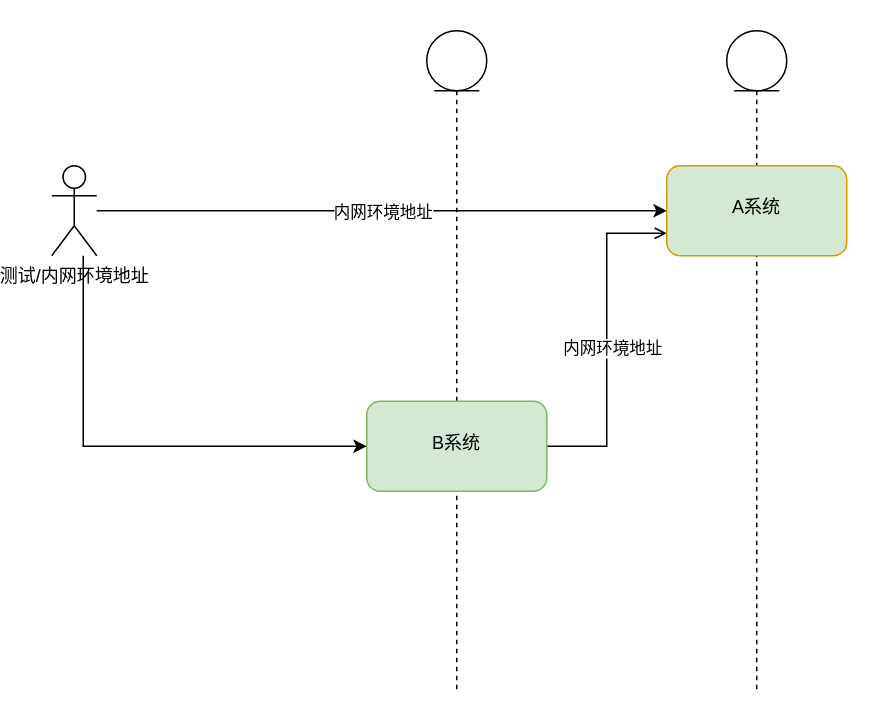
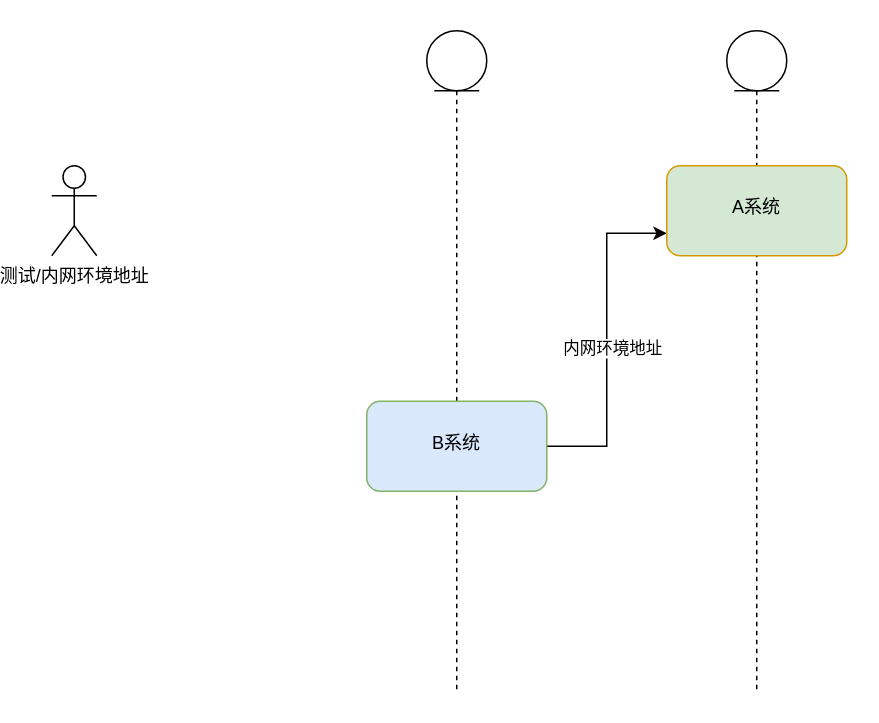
(377, 211) -> none
(657, 233) -> (655, 233)
(124, 446) -> none
(457, 446) -> (457, 446)
